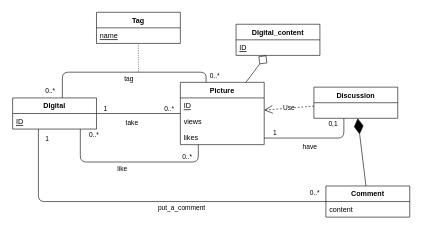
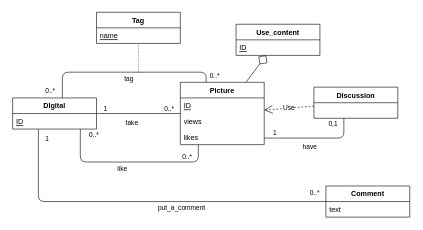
(278, 32) -> (278, 32)
(363, 159) -> none
(344, 210) -> (337, 210)
